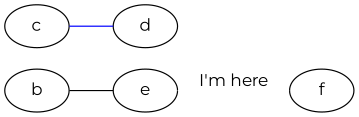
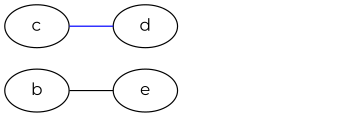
(322, 91) -> none
